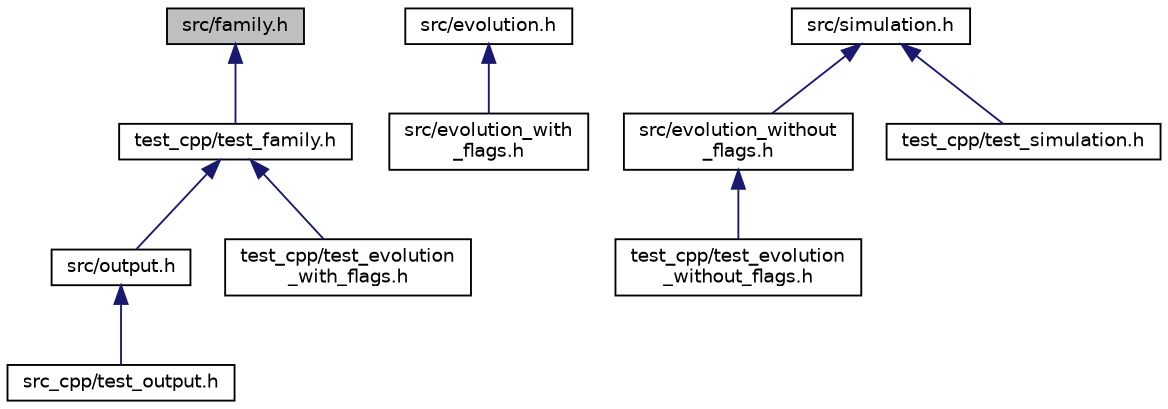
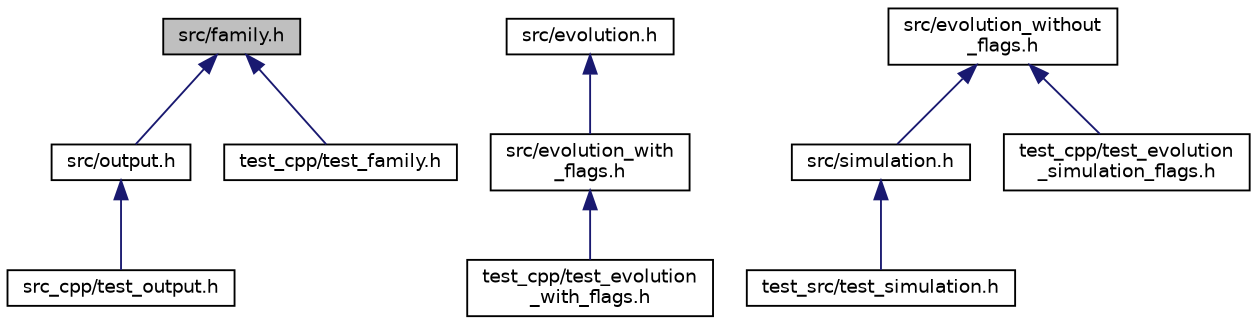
(809, 85) -> (930, 111)
(1024, 142) -> (881, 288)
(294, 207) -> (590, 235)
(171, 212) -> (170, 107)
(738, 267) -> (1127, 162)
